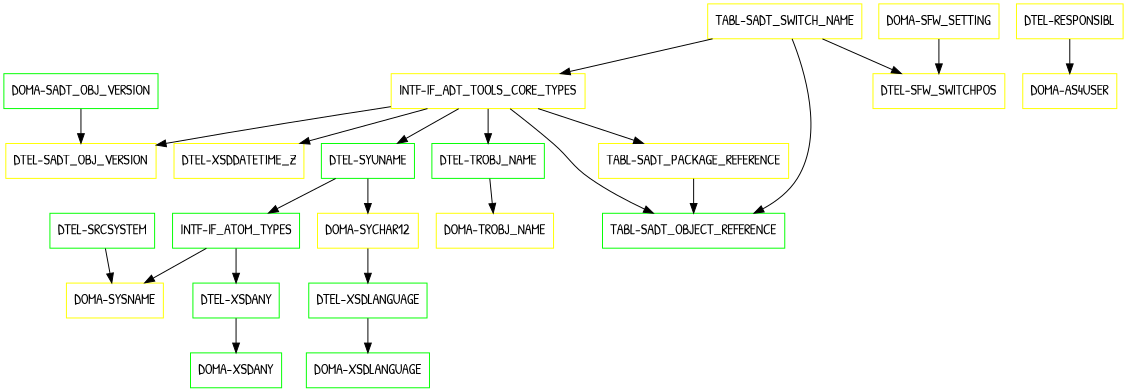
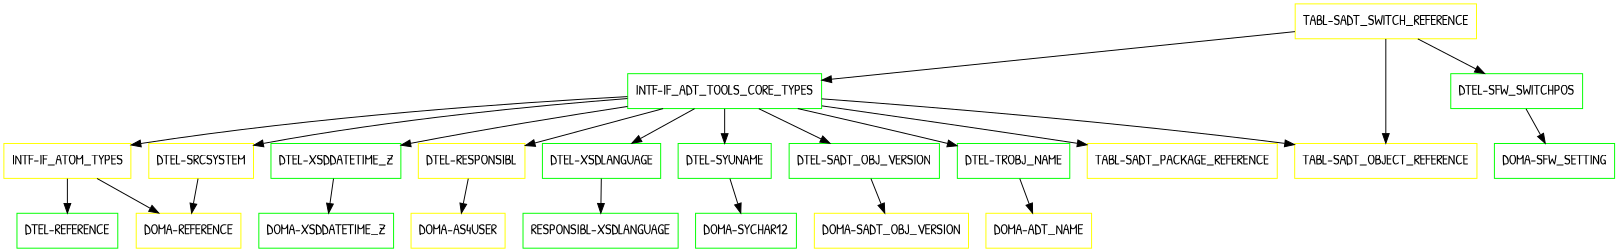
(785, 21) -> (1386, 21)
(939, 21) -> (1555, 161)
(939, 51) -> (1533, 122)
(81, 91) -> (891, 231)
(488, 91) -> (725, 91)
(939, 91) -> (1517, 91)
none -> (445, 116)
(81, 121) -> (876, 191)
none -> (599, 126)
(81, 161) -> (864, 161)
(239, 161) -> (336, 161)
(694, 191) -> none
(306, 194) -> (384, 114)
(102, 231) -> (201, 161)
(236, 231) -> (67, 161)
none -> (326, 231)
(368, 231) -> (746, 231)
(495, 231) -> (1039, 231)
(694, 231) -> (1386, 161)
(368, 261) -> (668, 124)
(115, 301) -> (189, 231)
(236, 301) -> (67, 231)
(236, 370) -> none
(368, 370) -> (601, 231)
